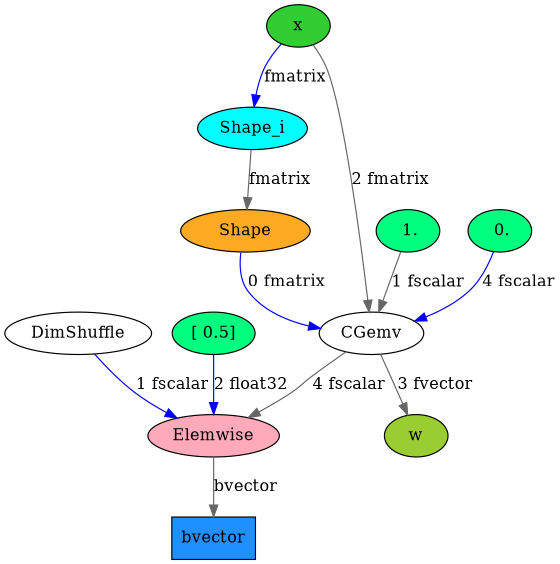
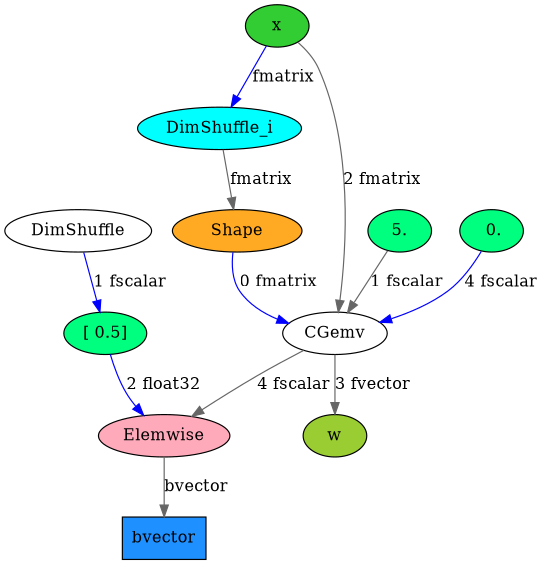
(253, 128) -> (220, 128)
(408, 231) -> (400, 231)
(128, 387) -> (90, 277)
